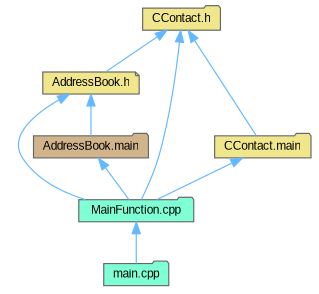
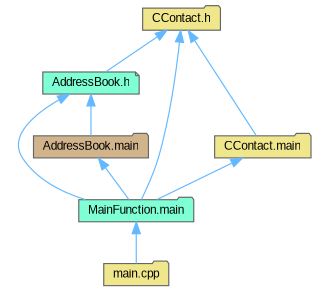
(91, 83) -> (91, 83)
(136, 211) -> (136, 211)
(136, 275) -> (136, 275)
